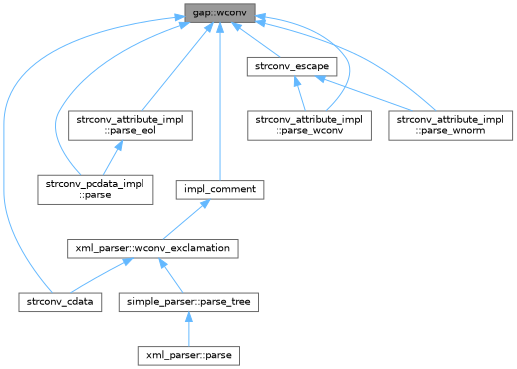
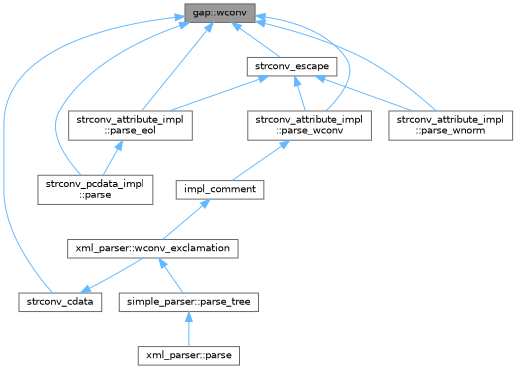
none -> (214, 95)
(220, 107) -> (257, 163)
(97, 277) -> (116, 274)
